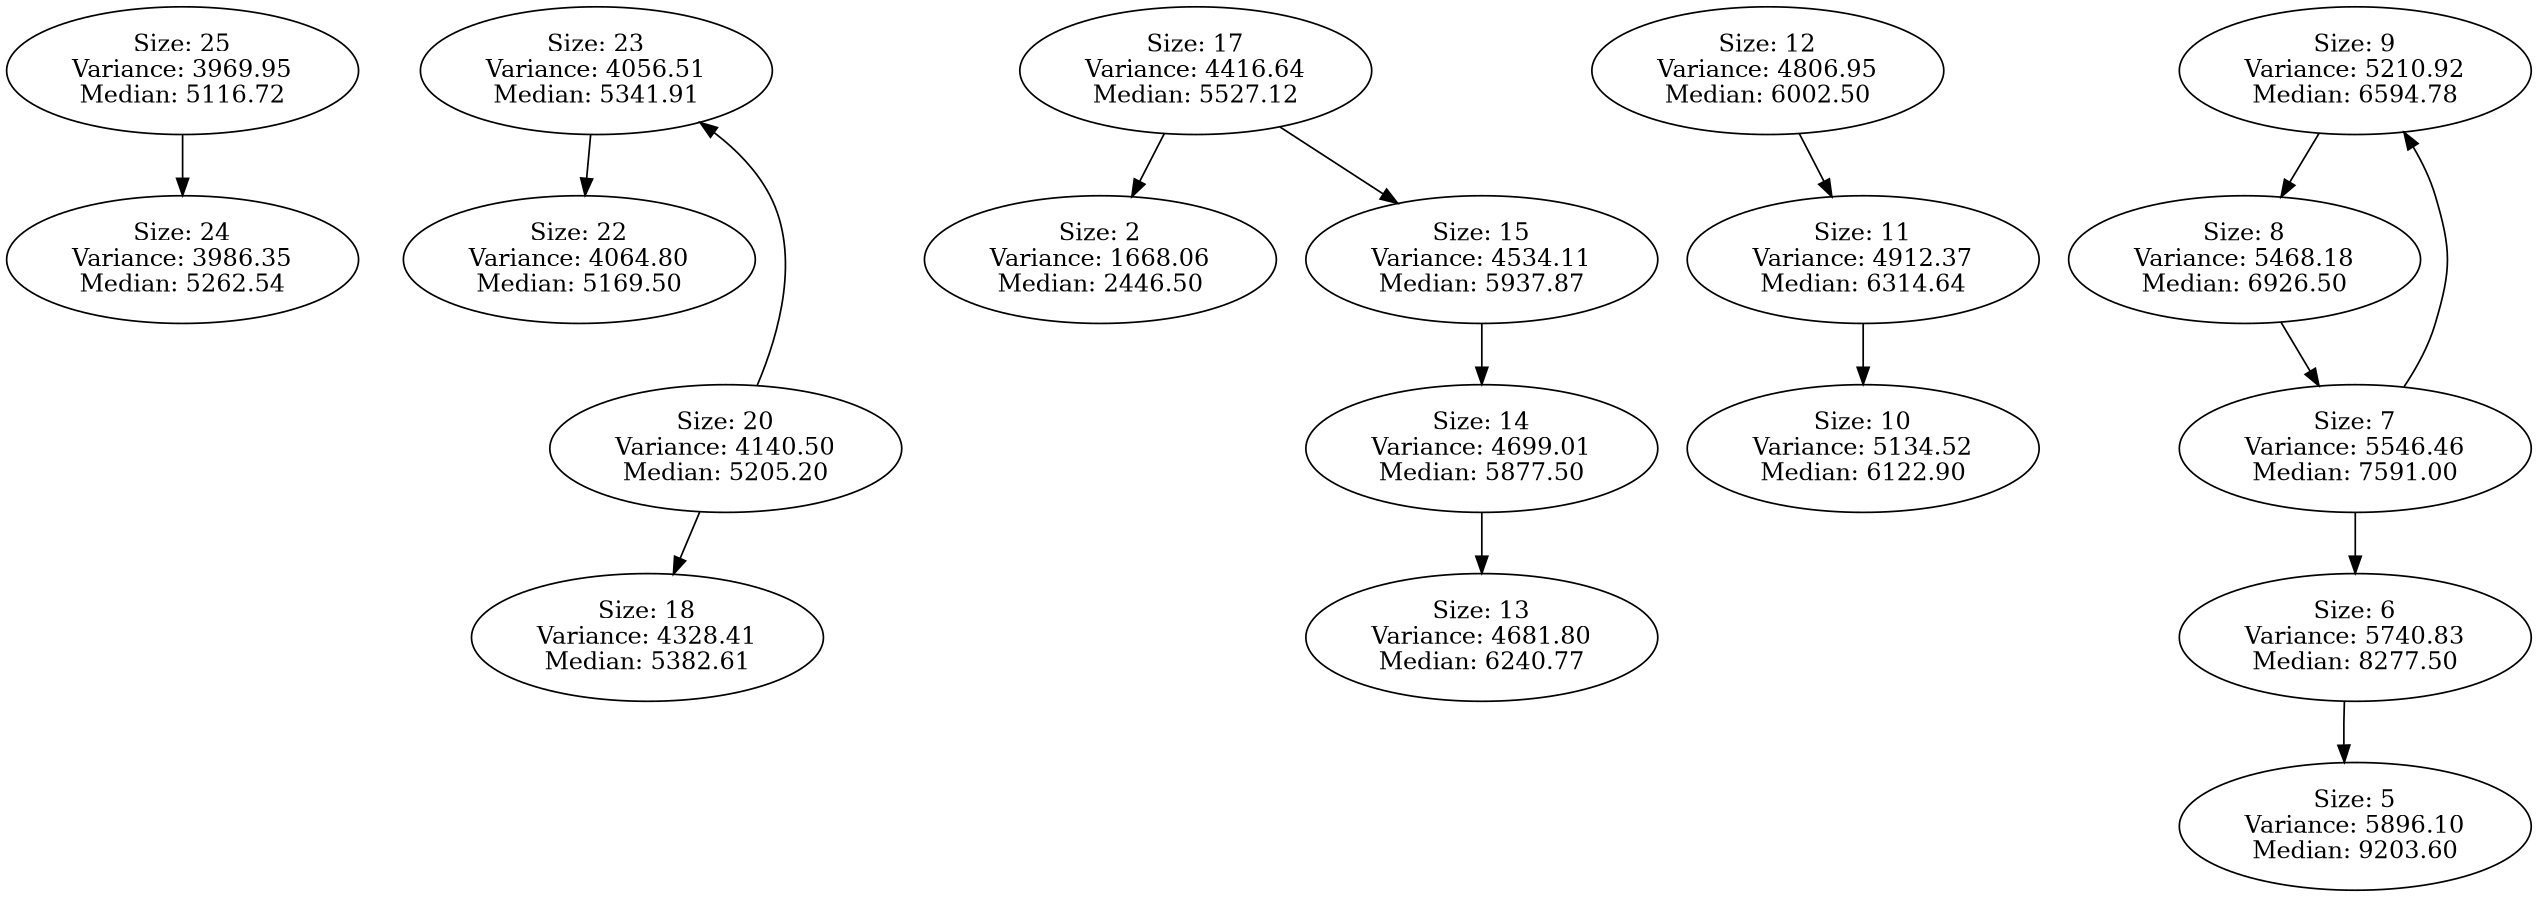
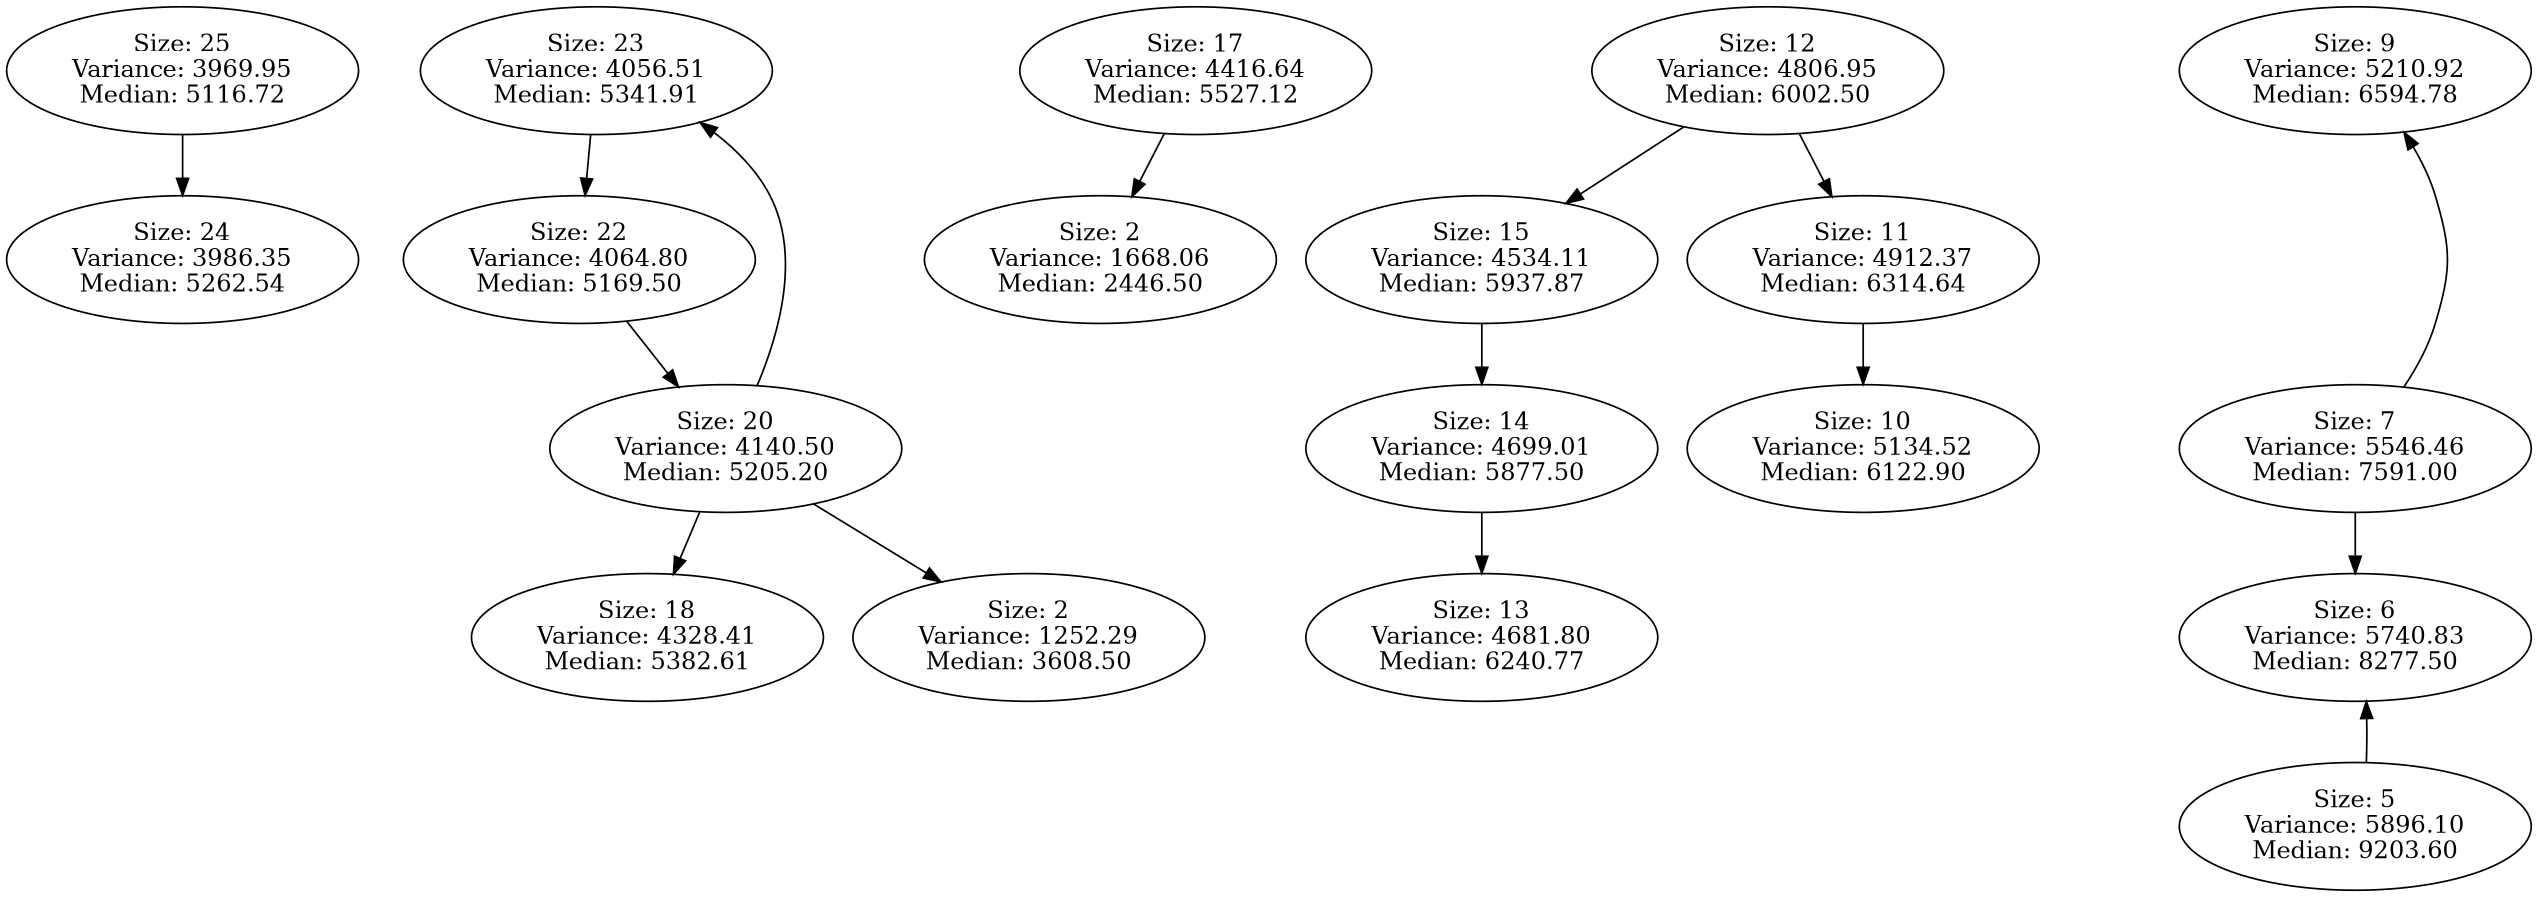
(1332, 160) -> (1632, 160)
(2245, 260) -> none
none -> (647, 347)
none -> (1029, 637)
(2344, 723) -> (2367, 741)
